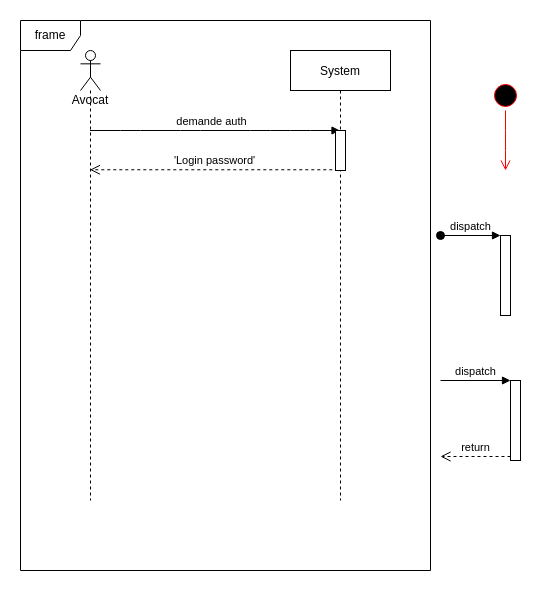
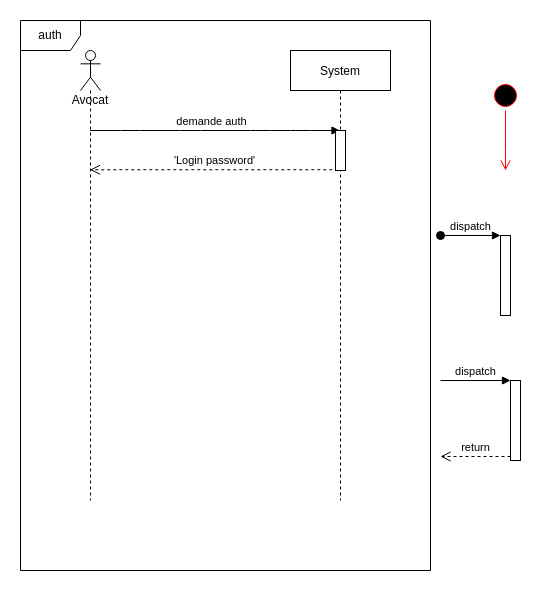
(51, 36) -> (51, 36)
